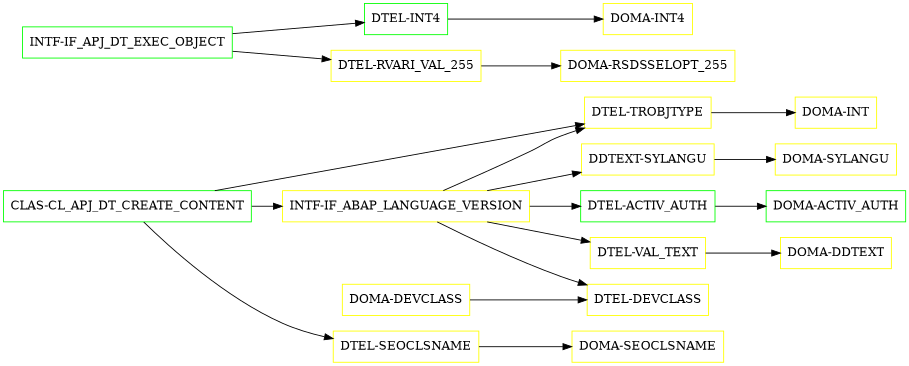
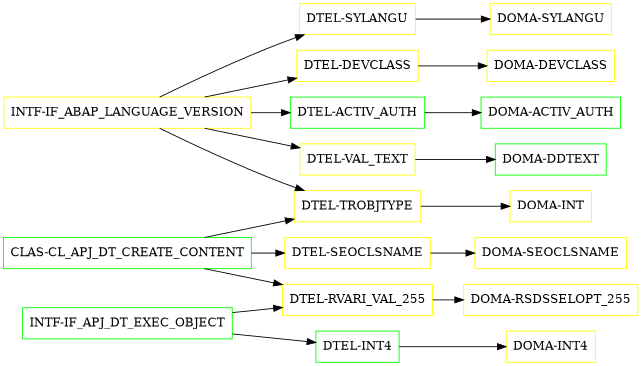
(648, 159) -> (358, 19)
(263, 206) -> (239, 276)
(836, 253) -> (551, 159)
(524, 300) -> (448, 66)
